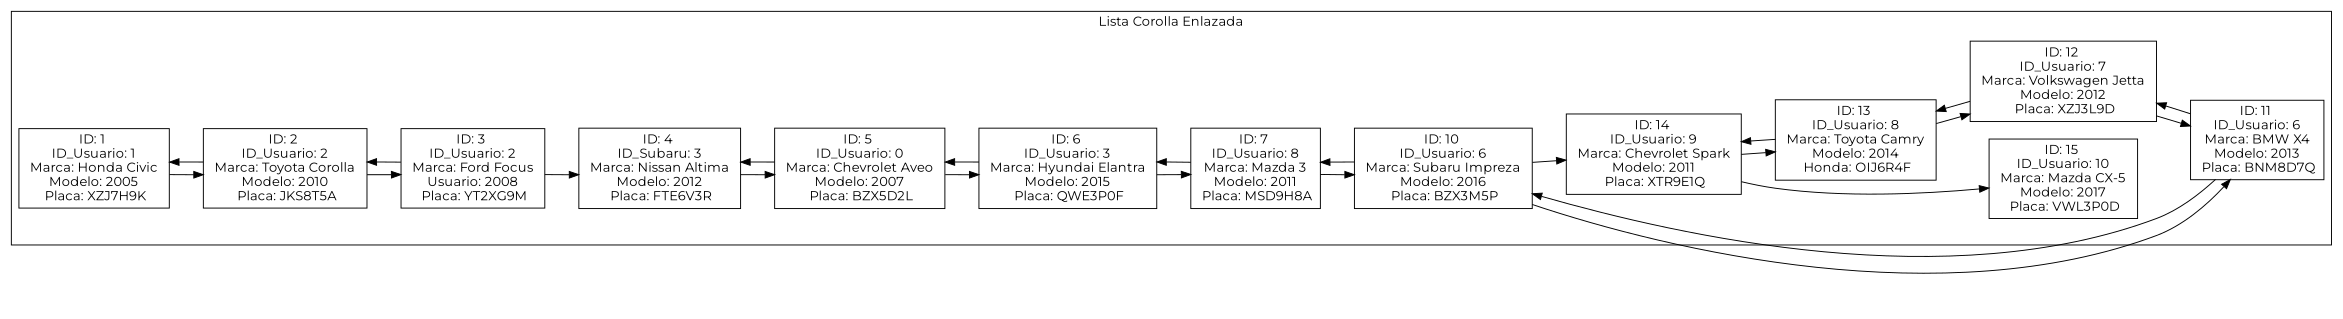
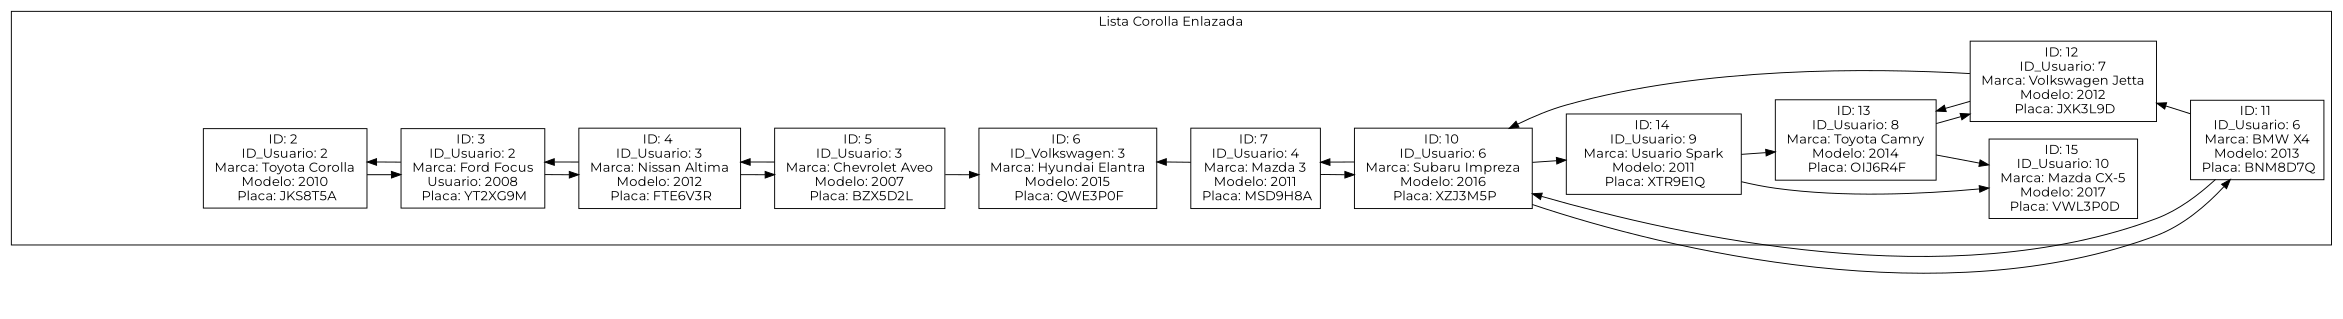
(2063, 109) -> (2063, 109)
(2169, 120) -> (1741, 76)
(1763, 140) -> (1958, 159)
(660, 154) -> (660, 154)
(860, 154) -> (860, 154)
(1068, 154) -> (1068, 154)
(1256, 154) -> (1256, 154)
(1654, 154) -> (1654, 154)
none -> (567, 162)
(967, 162) -> none
(94, 168) -> none
(1856, 168) -> (1856, 168)
(1169, 175) -> none
(1443, 196) -> (1443, 196)
